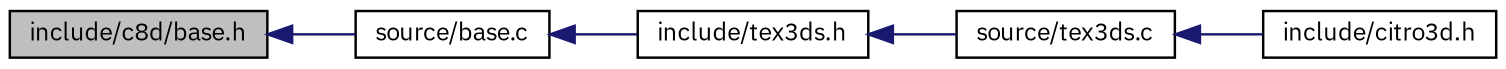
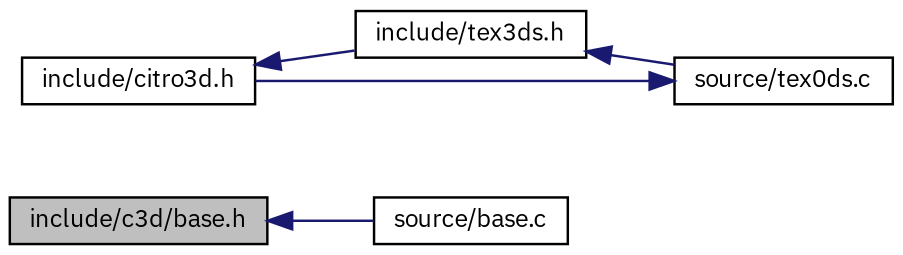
(139, 34) -> (139, 221)
(606, 34) -> (317, 56)
(1066, 34) -> (784, 81)
